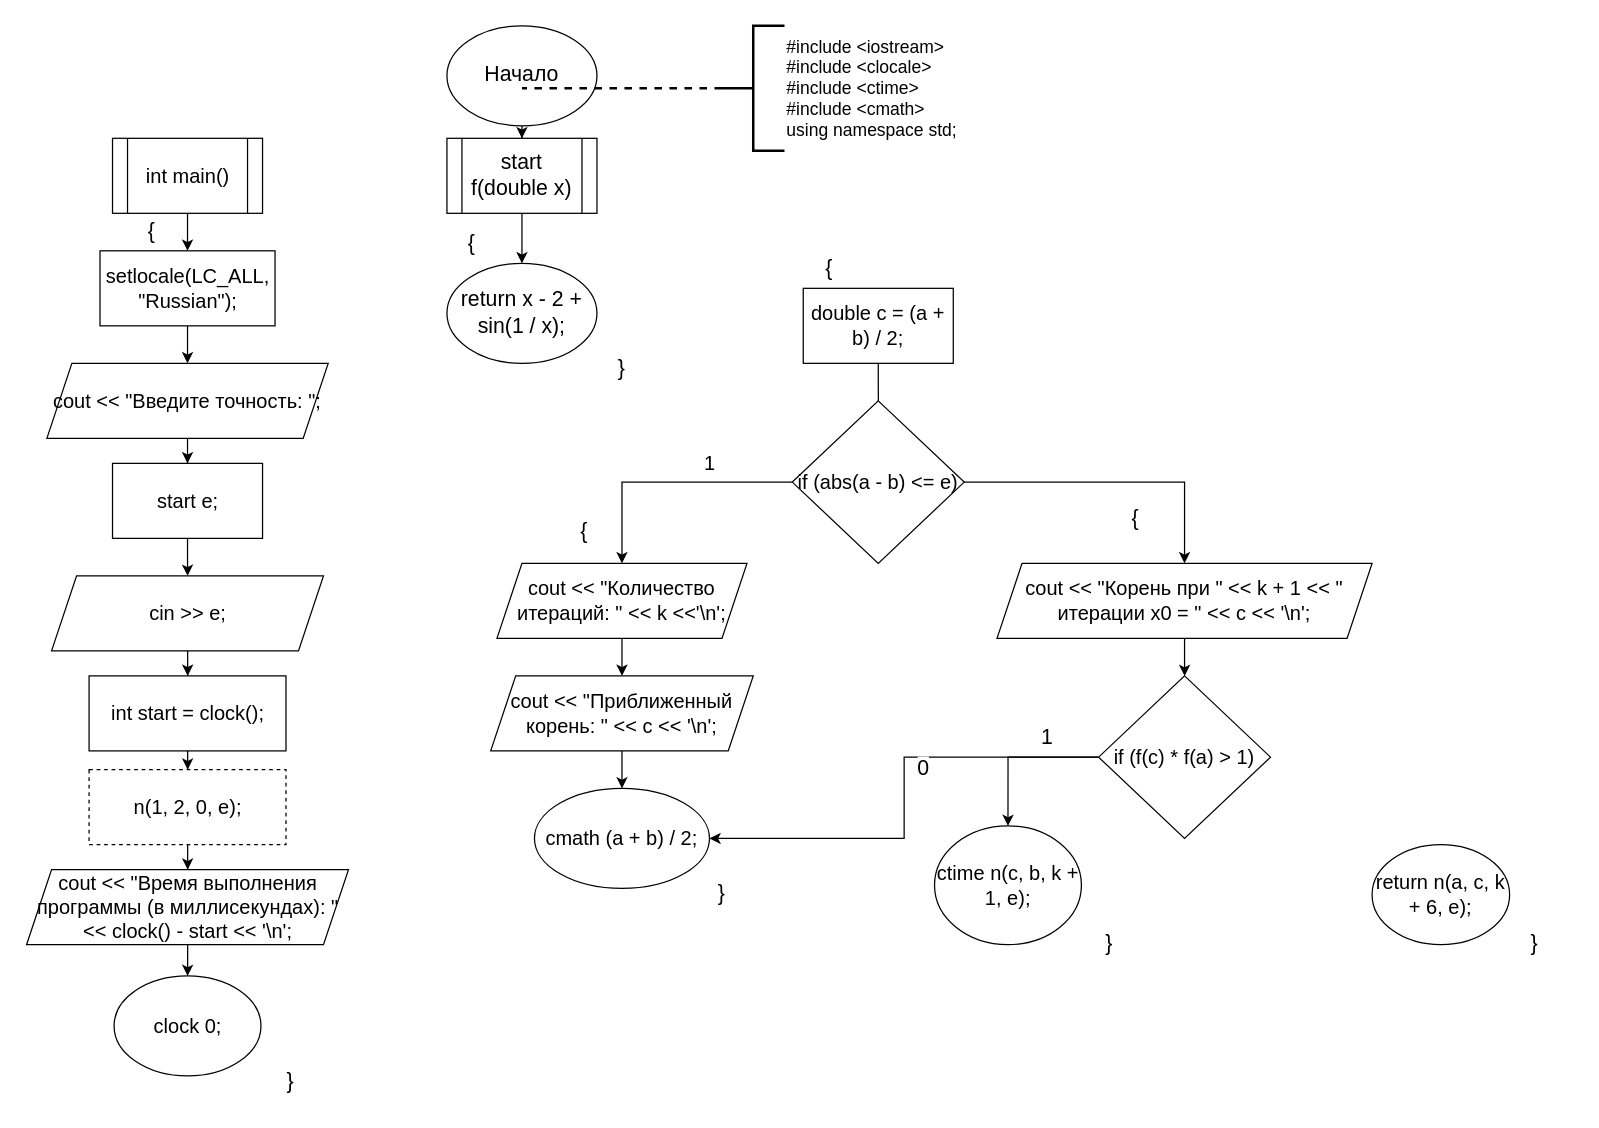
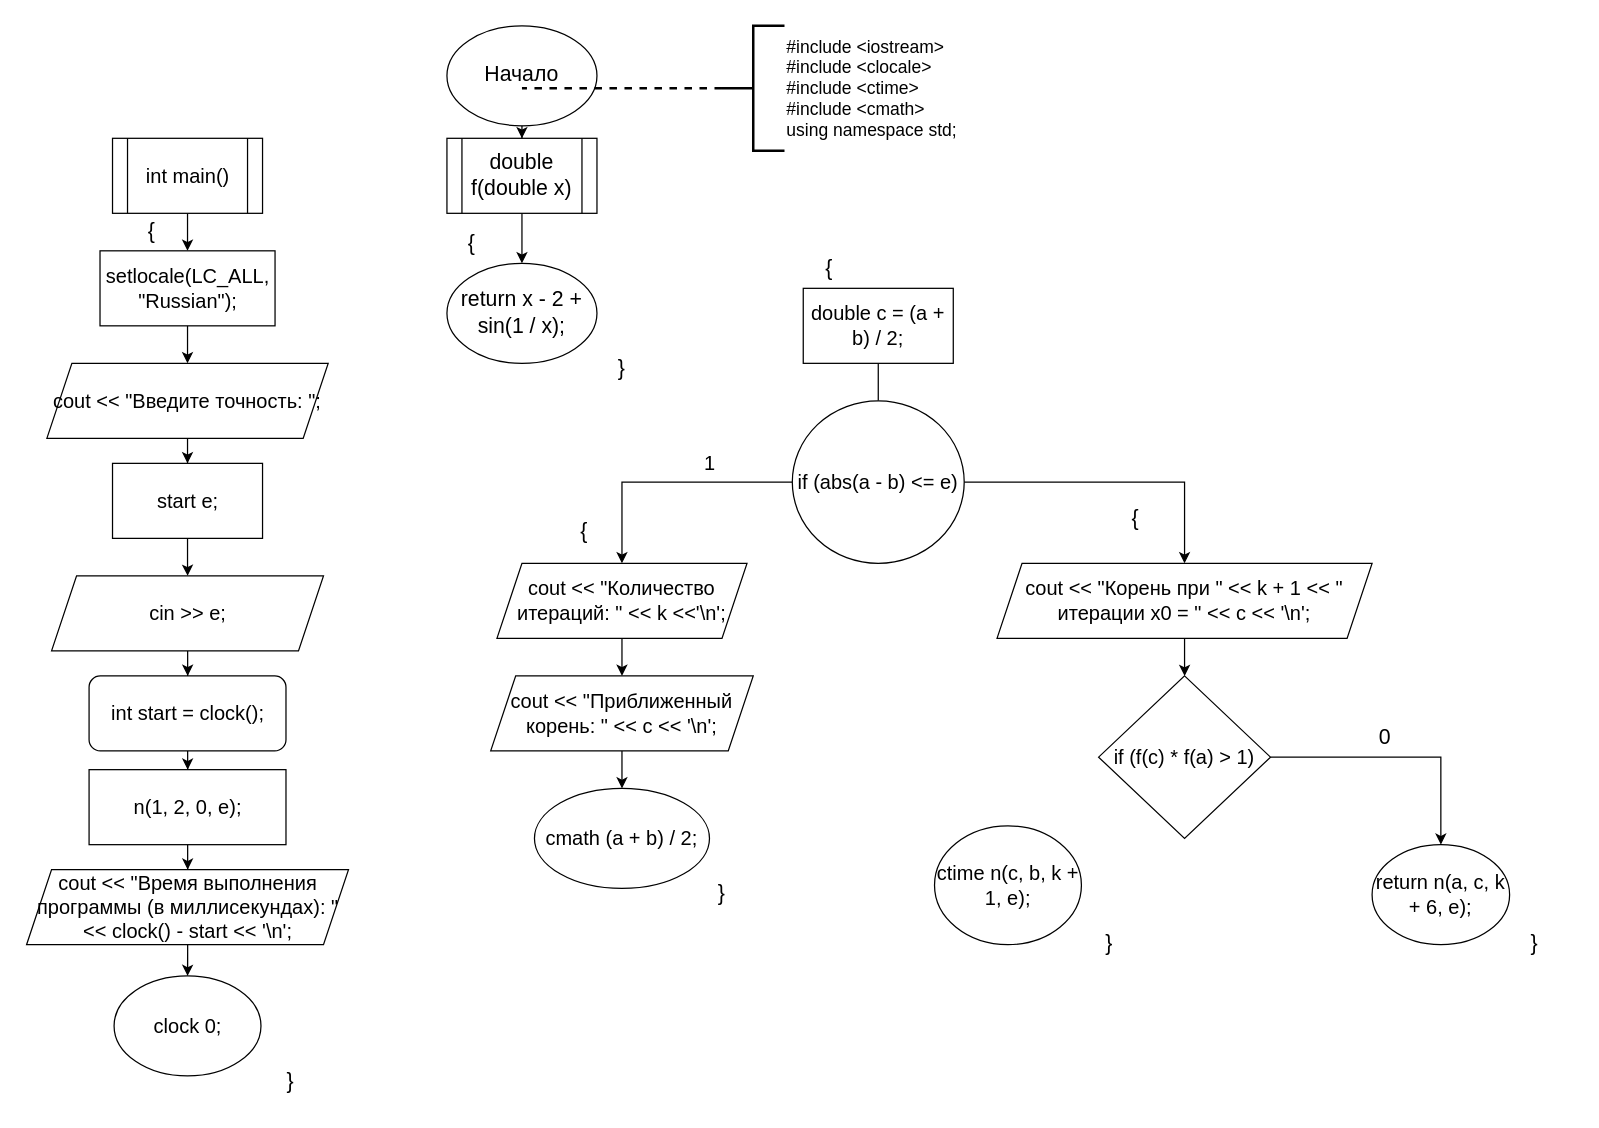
(522, 176) -> (522, 176)
(878, 482) -> (878, 482)
(188, 713) -> (188, 713)
(1008, 787) -> none
(188, 807) -> (188, 807)
(859, 838) -> (1395, 757)
